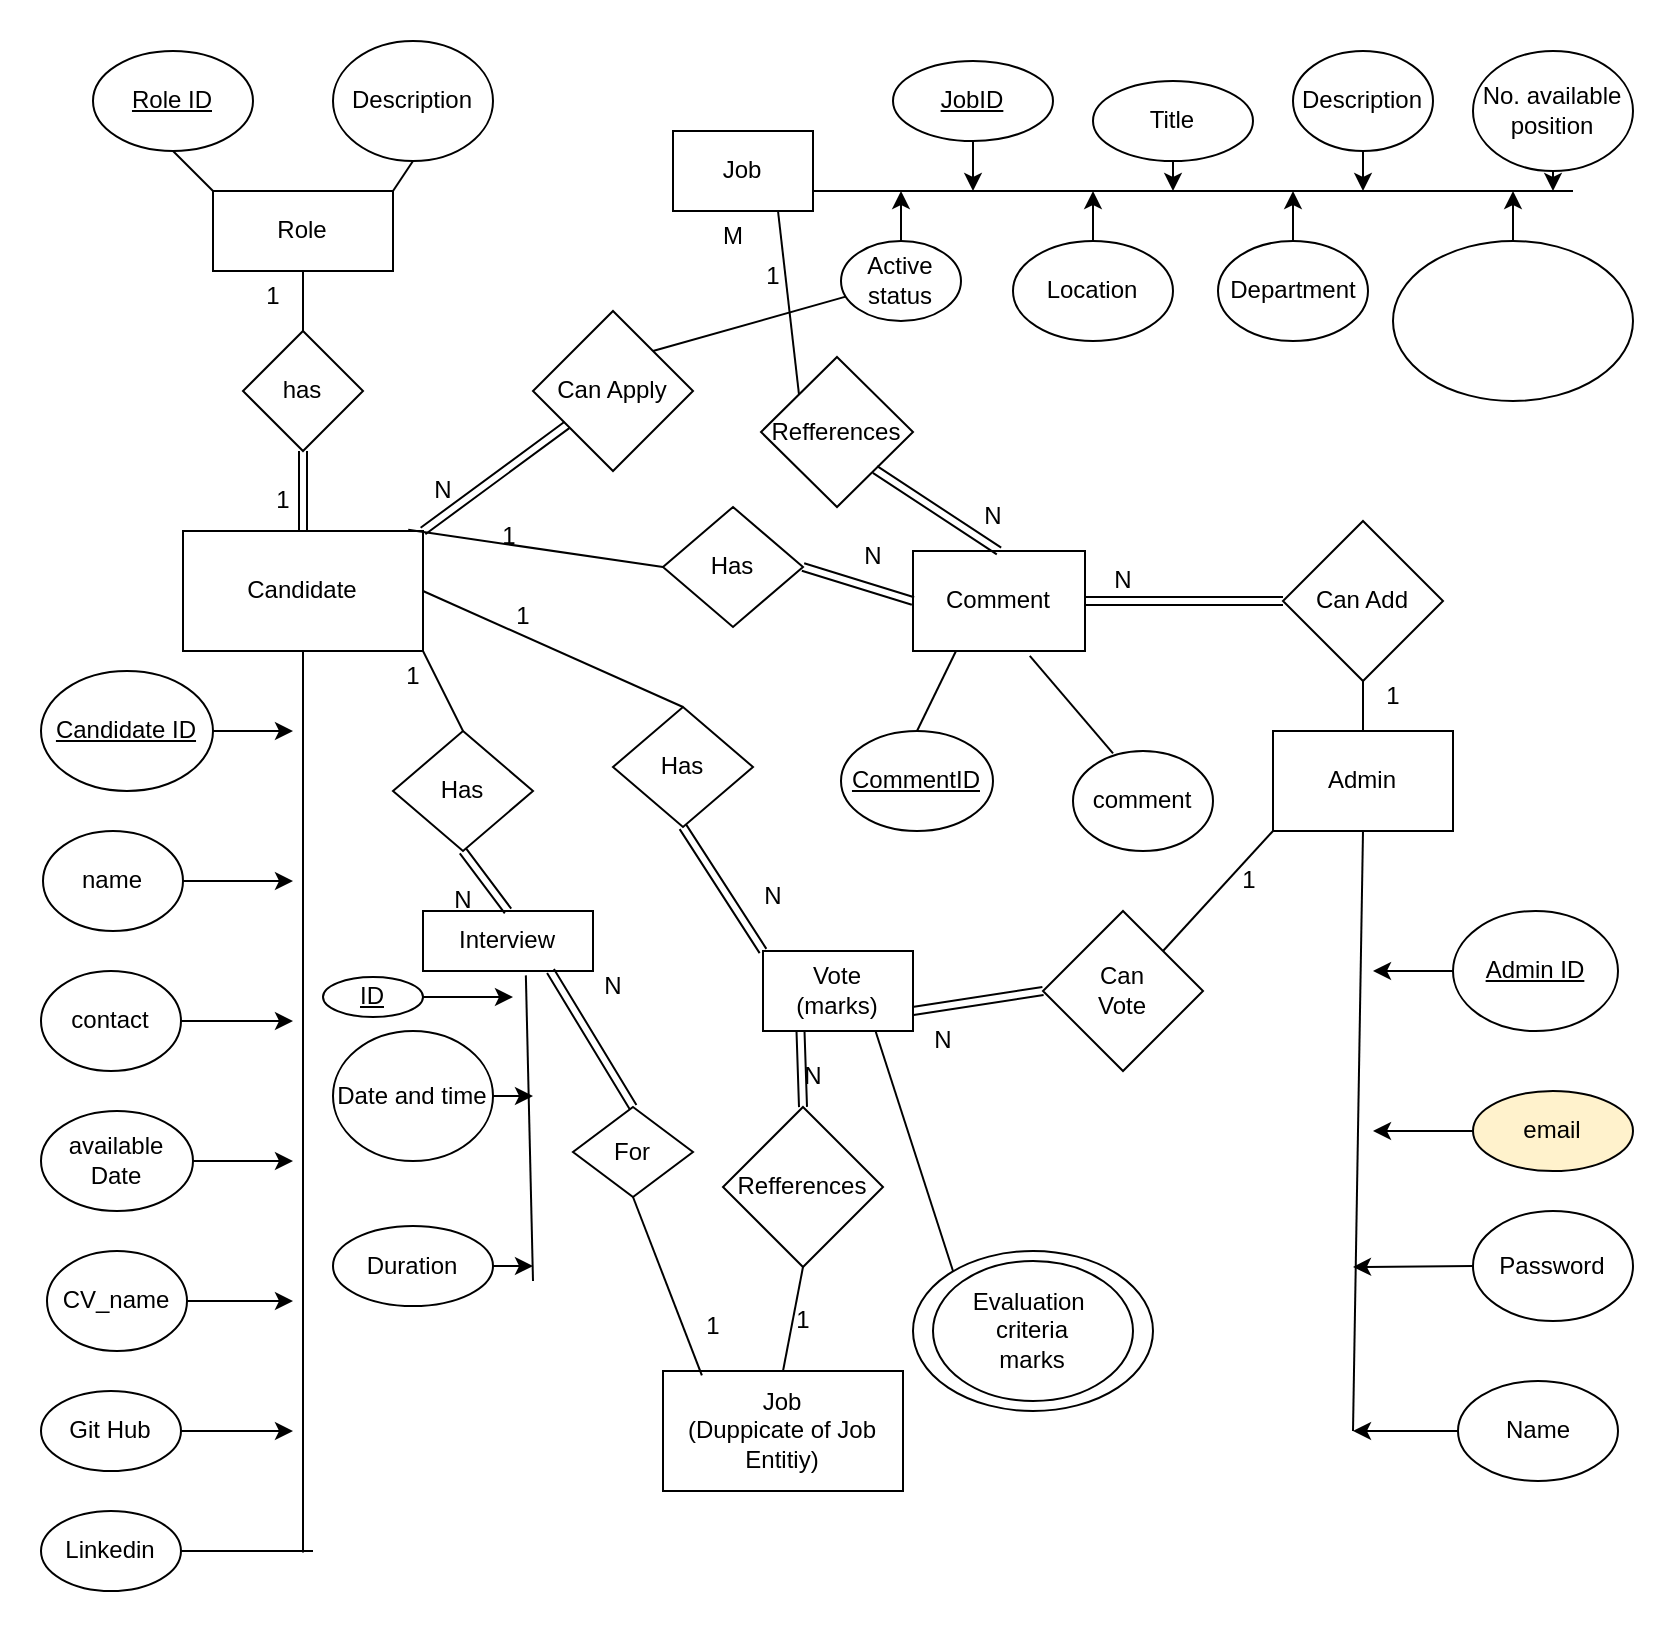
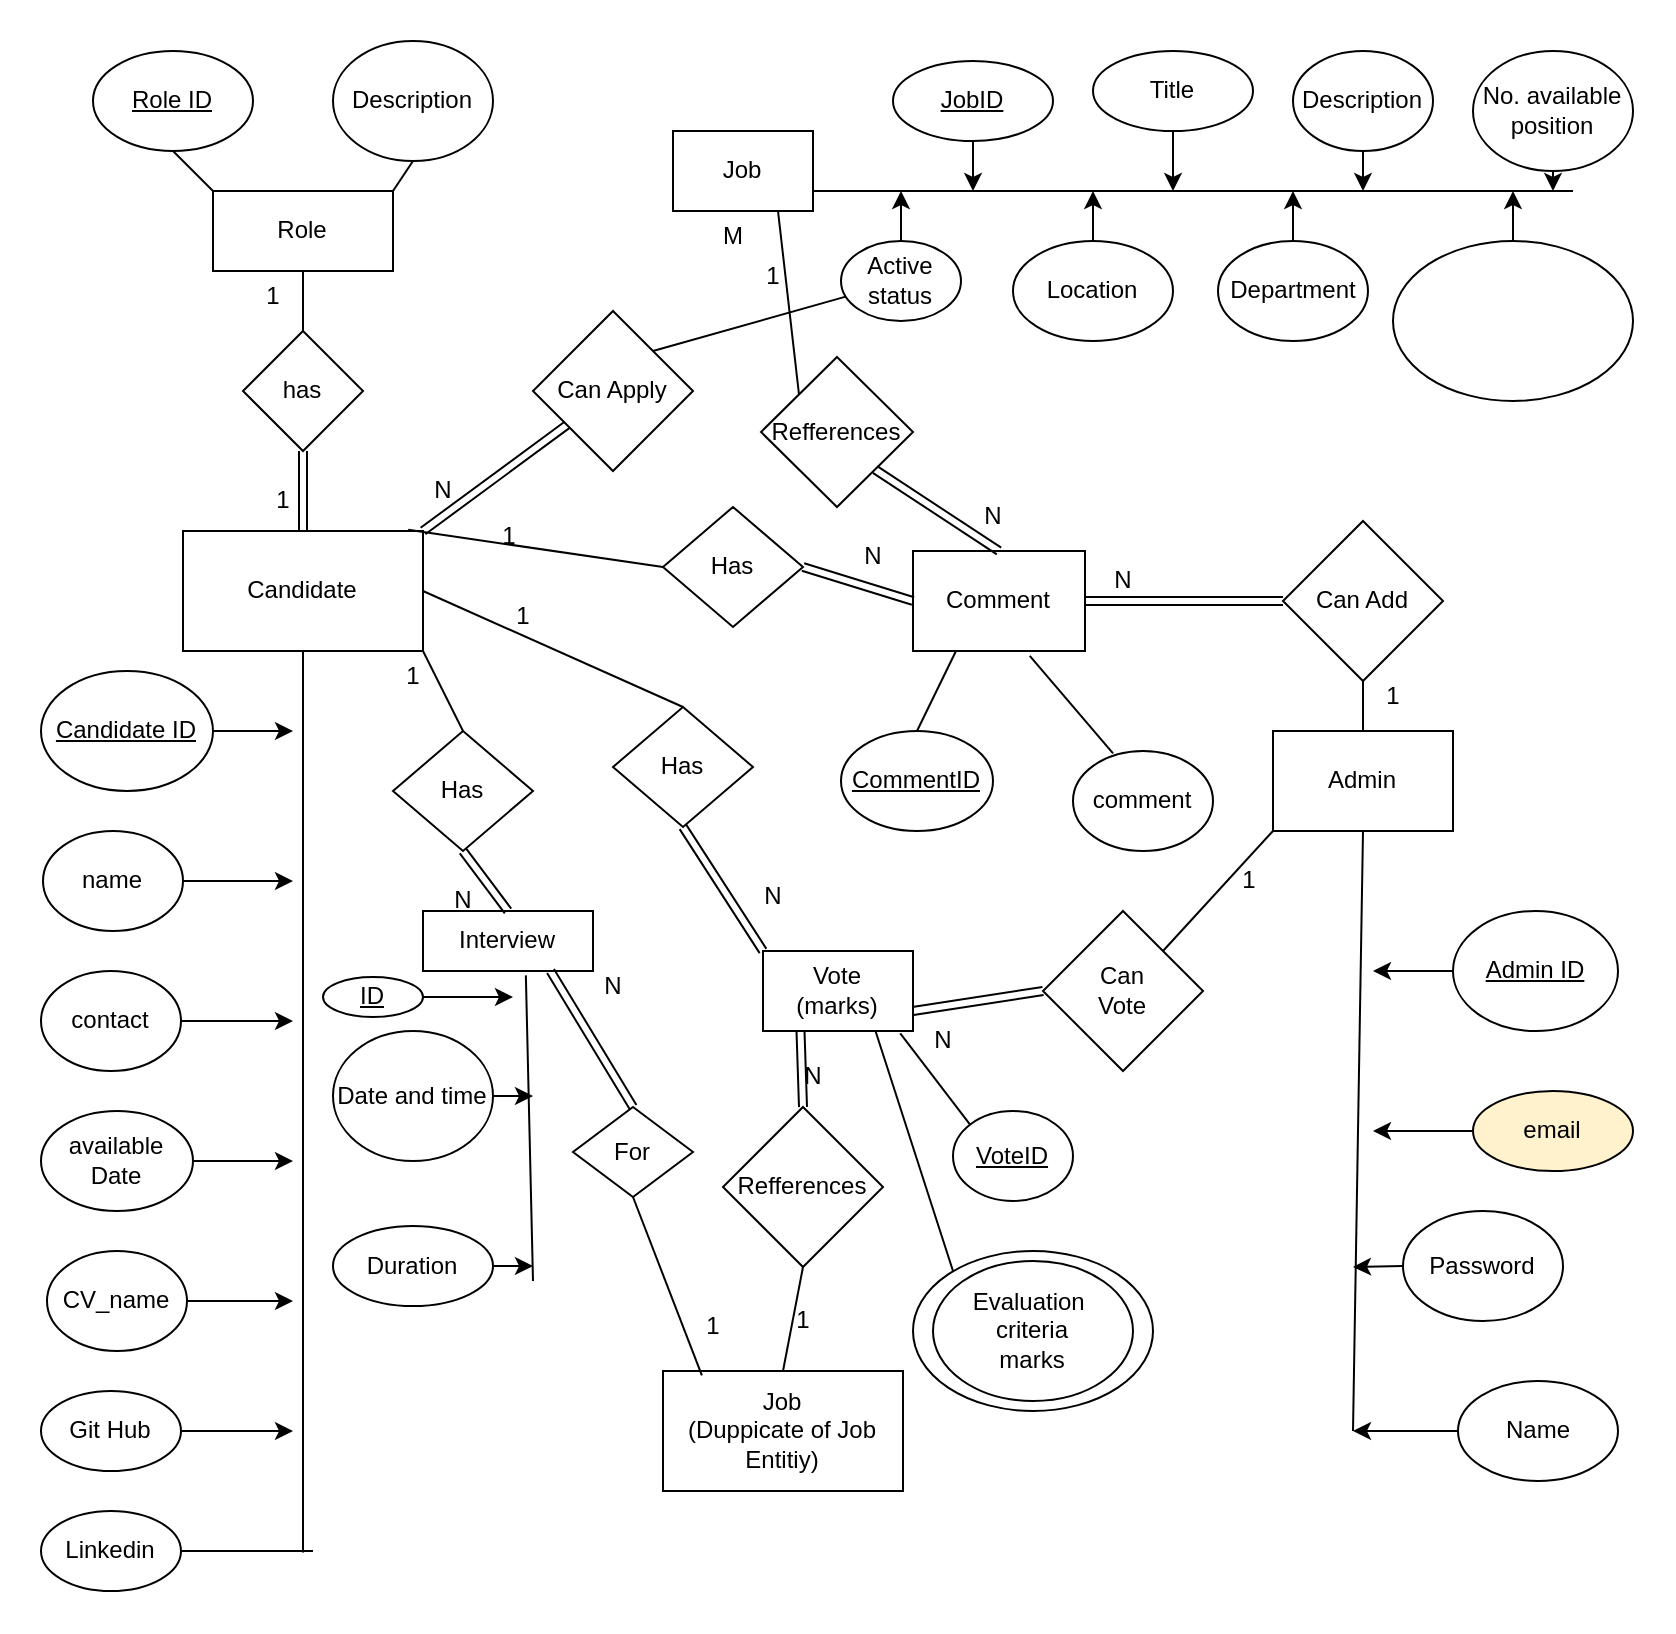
(1173, 121) -> (1173, 91)
none -> (935, 1079)
none -> (1013, 1156)
(1553, 1266) -> (1483, 1266)
